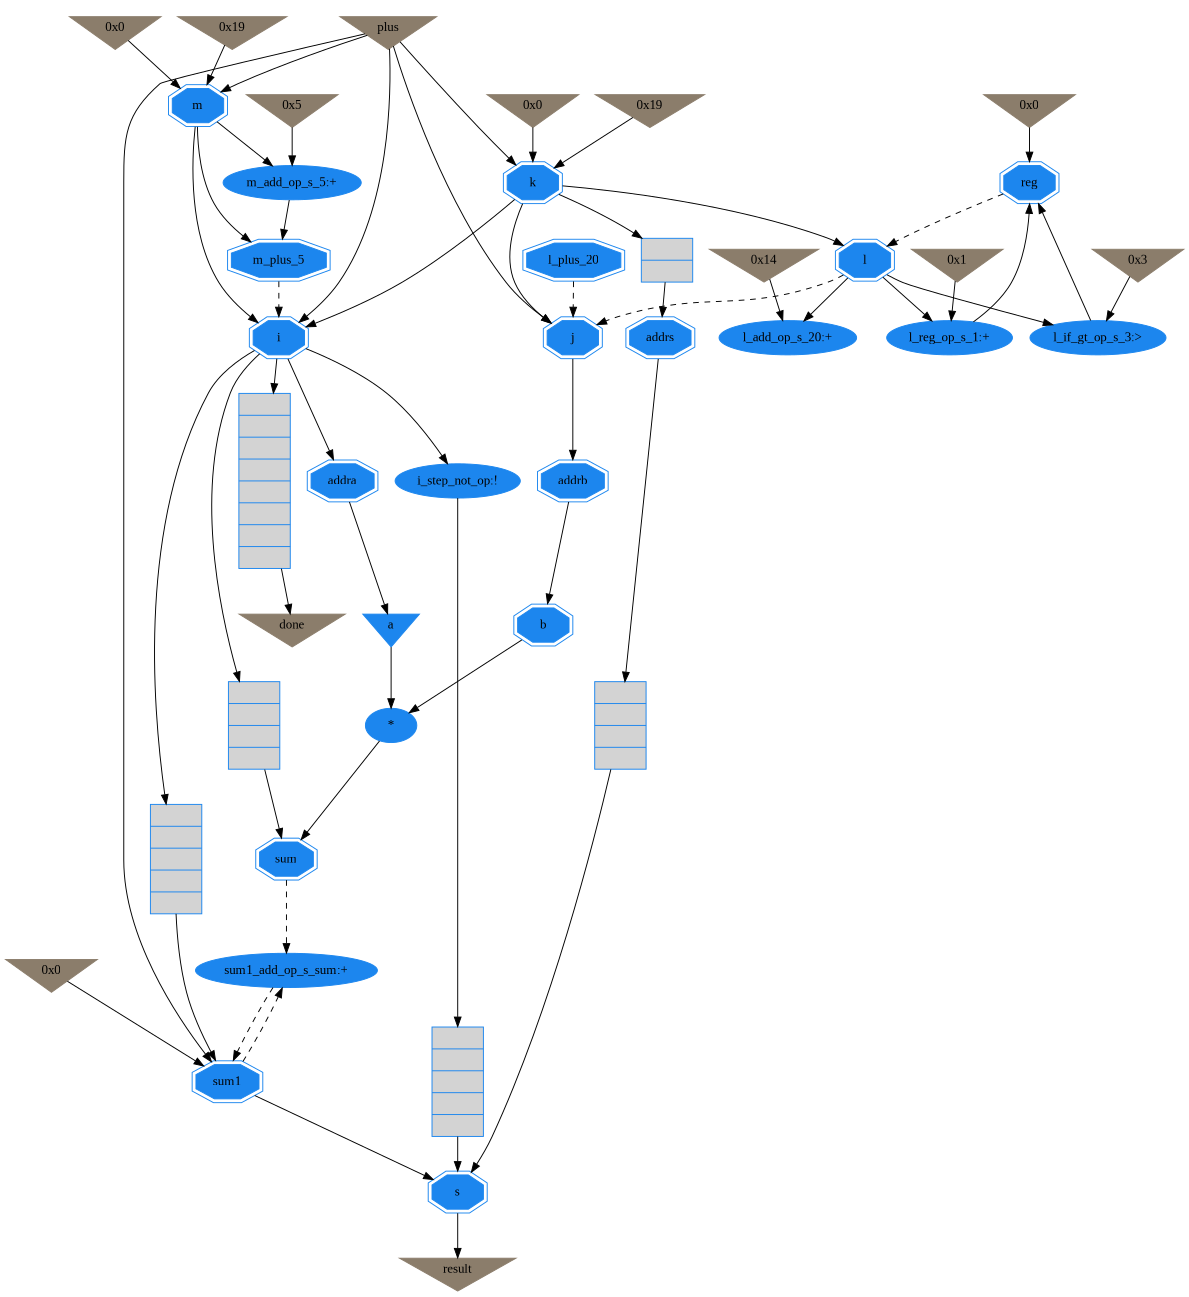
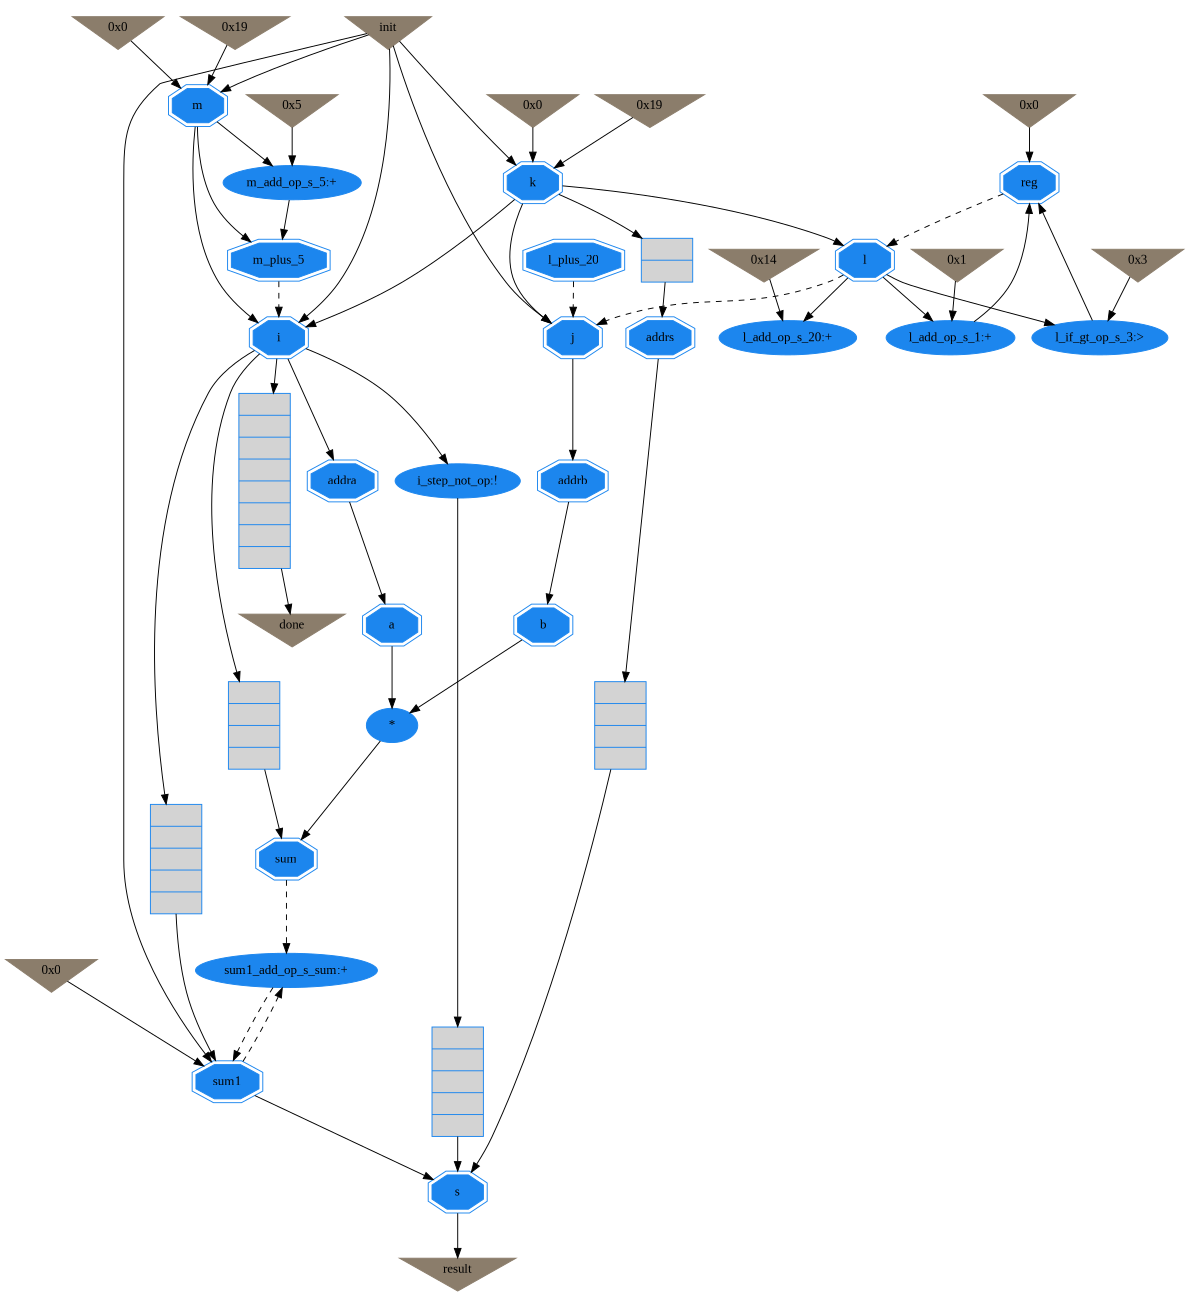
(388, 28) -> (388, 28)
(950, 338) -> (951, 338)
(391, 625) -> (392, 625)
